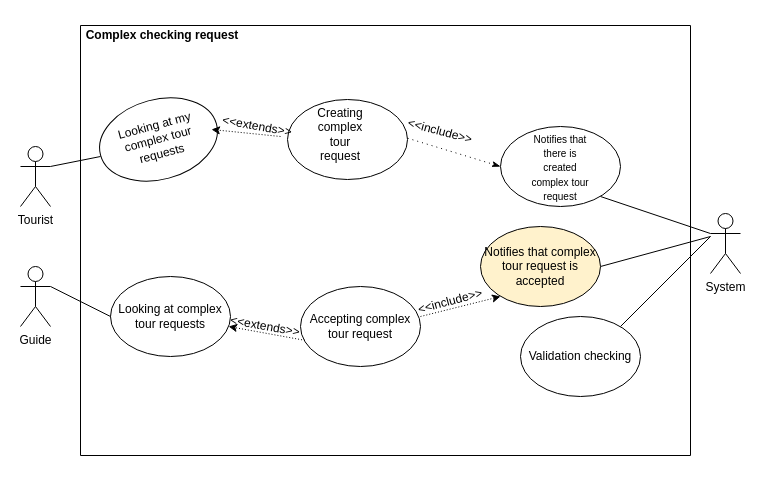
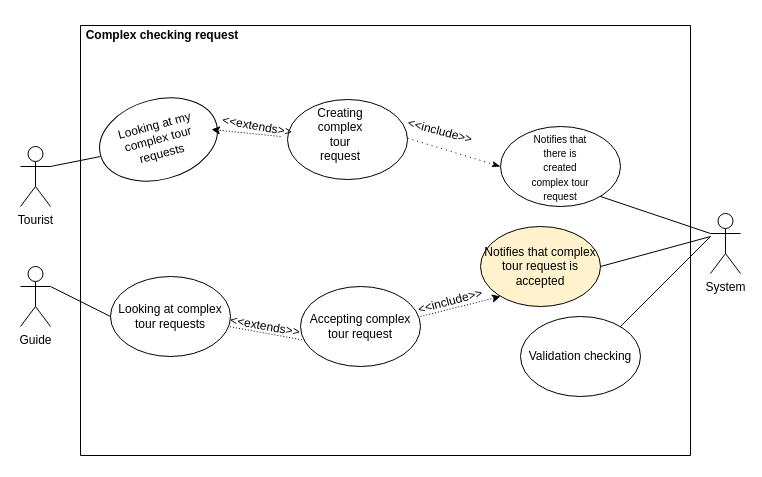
(236, 328) -> (233, 327)
